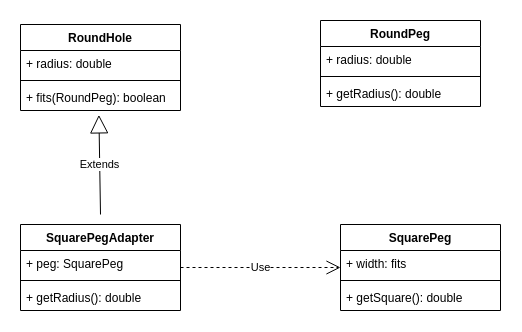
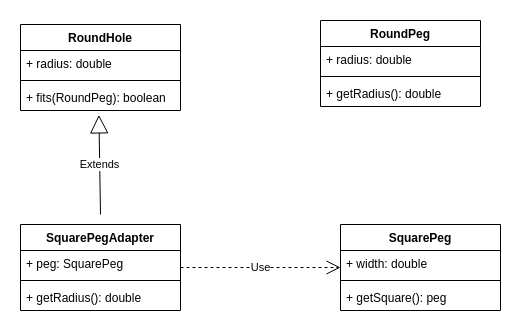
(382, 264) -> (389, 264)
(410, 298) -> (402, 298)
